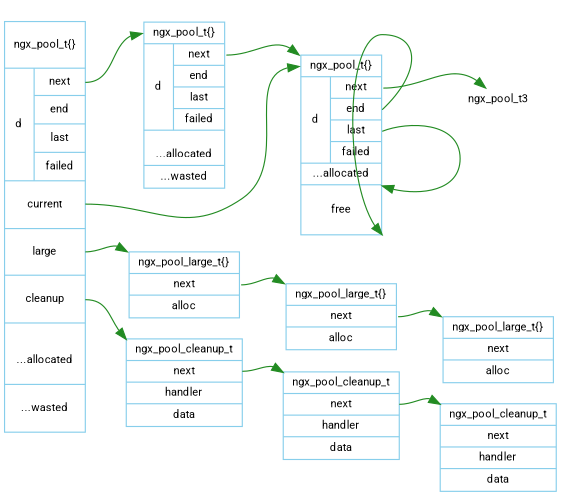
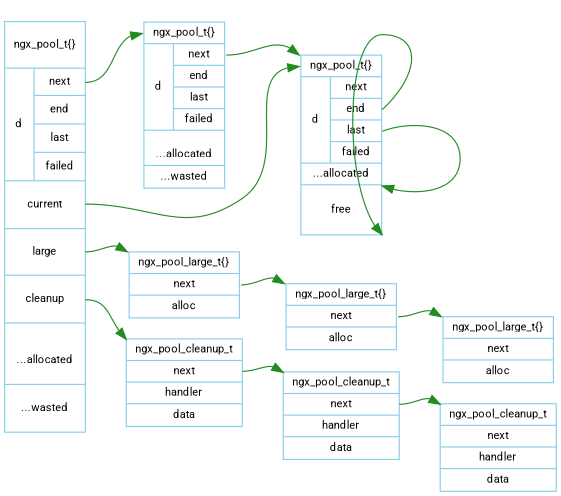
(498, 99) -> none
